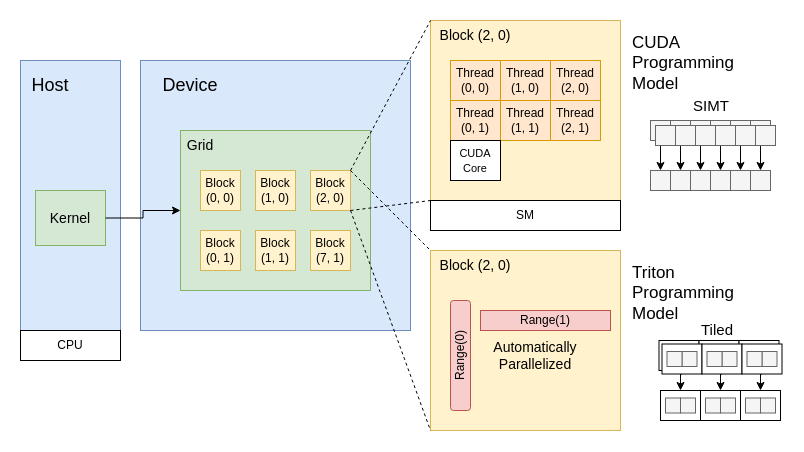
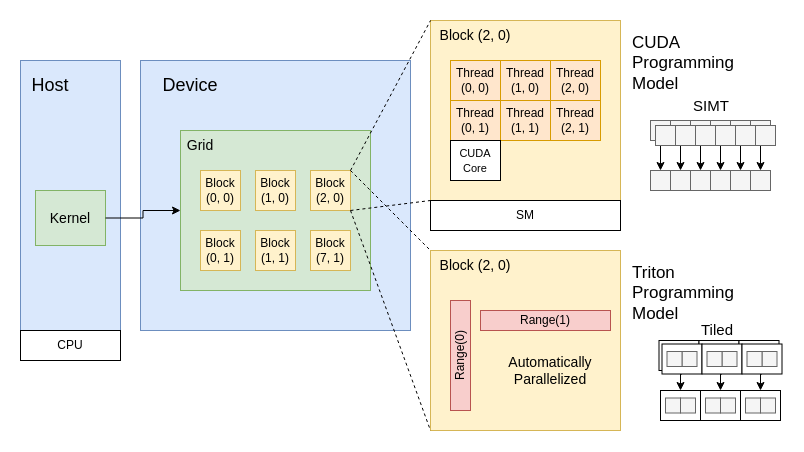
(461, 356) -> (461, 356)
(536, 356) -> (551, 371)
